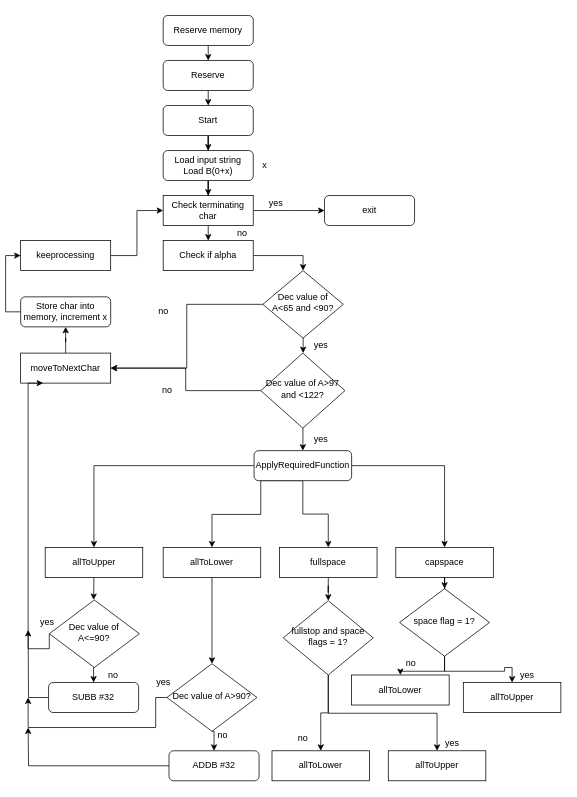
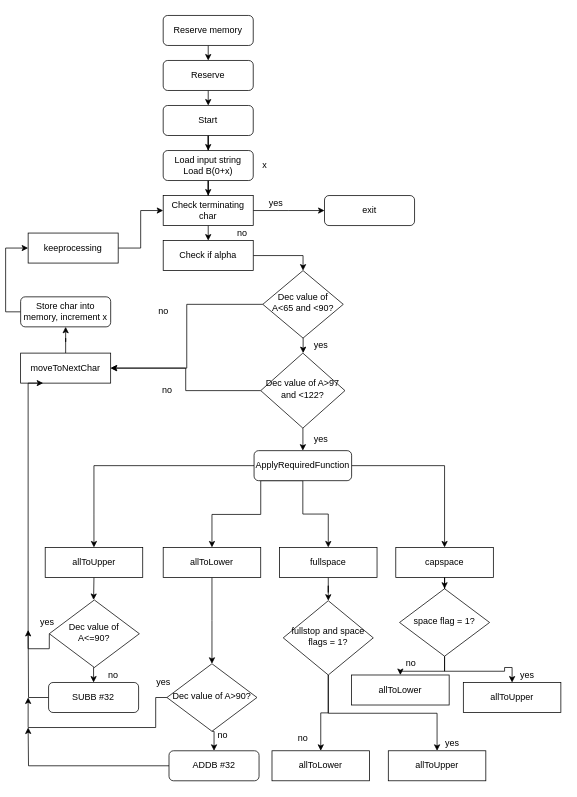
(66, 255) -> (73, 248)
